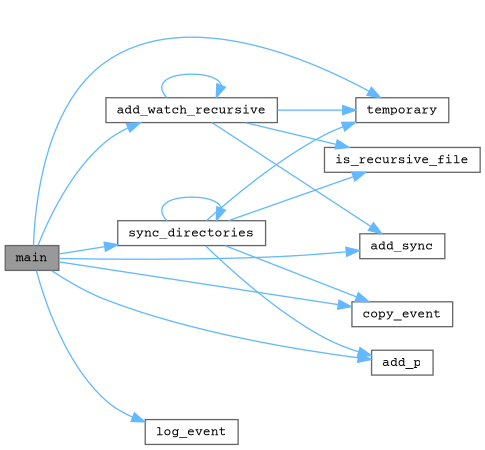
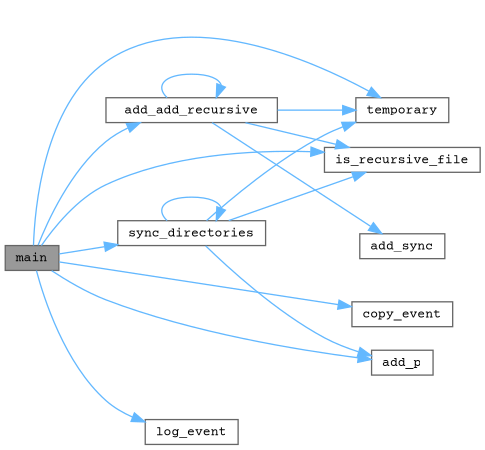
(192, 110) -> (192, 110)
(203, 259) -> (162, 165)
(291, 271) -> none
